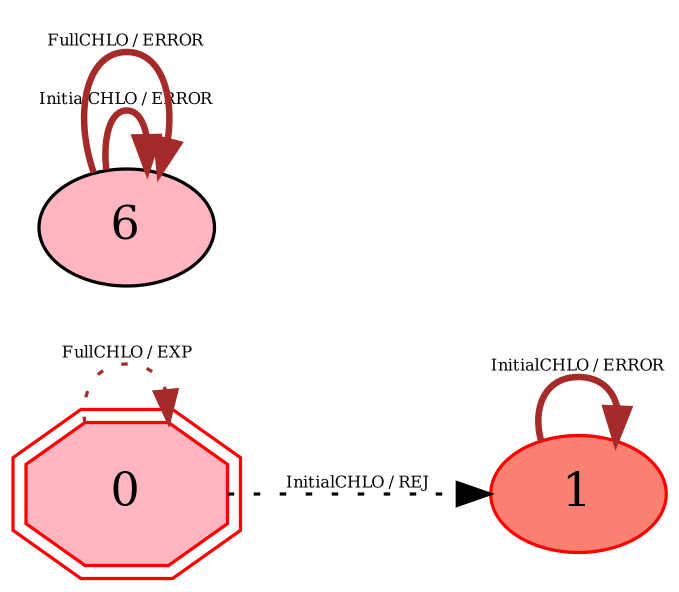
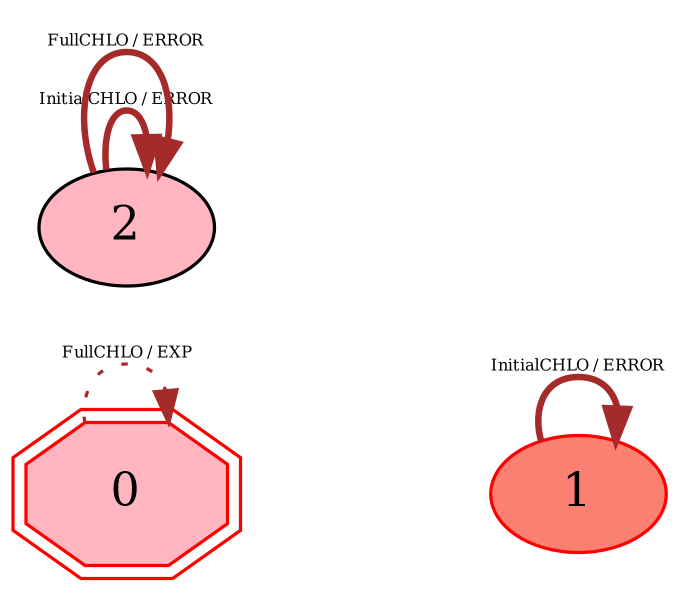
(127, 228) -> (127, 228)
(342, 494) -> none
